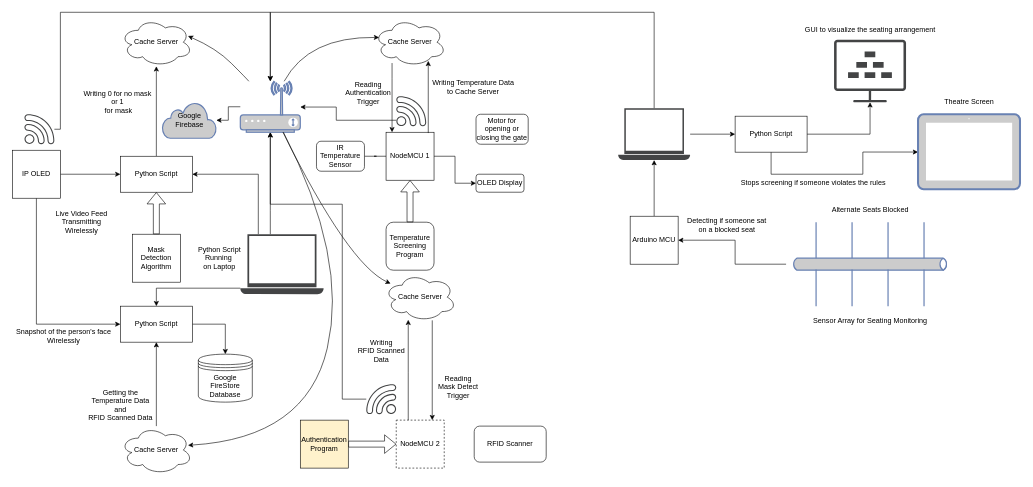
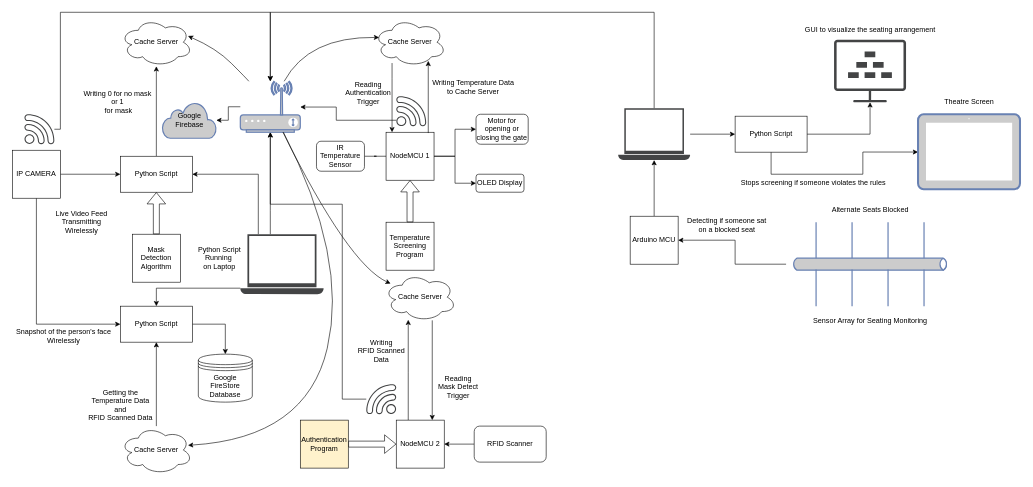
none -> (455, 129)
(36, 174) -> (36, 174)
(410, 246) -> (410, 246)
(420, 444) -> (420, 444)
none -> (449, 444)
